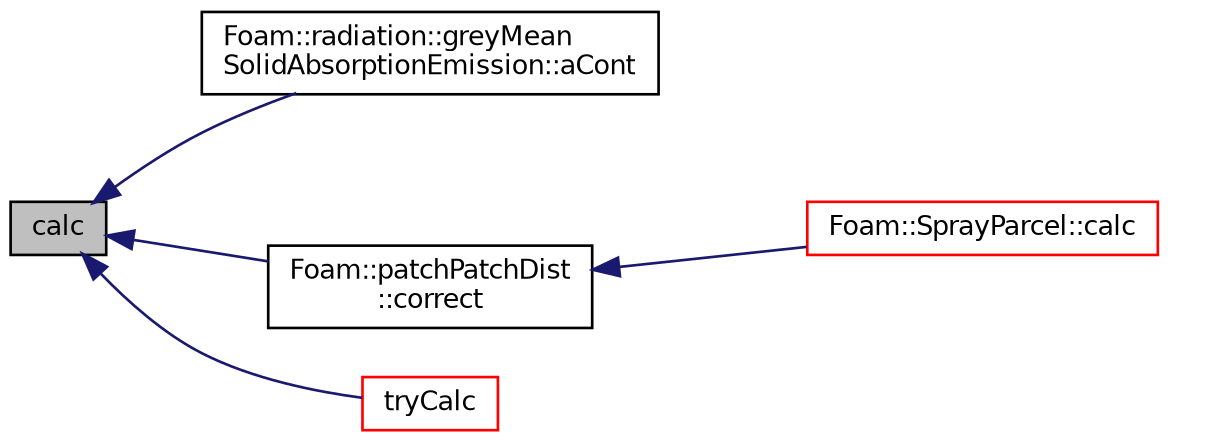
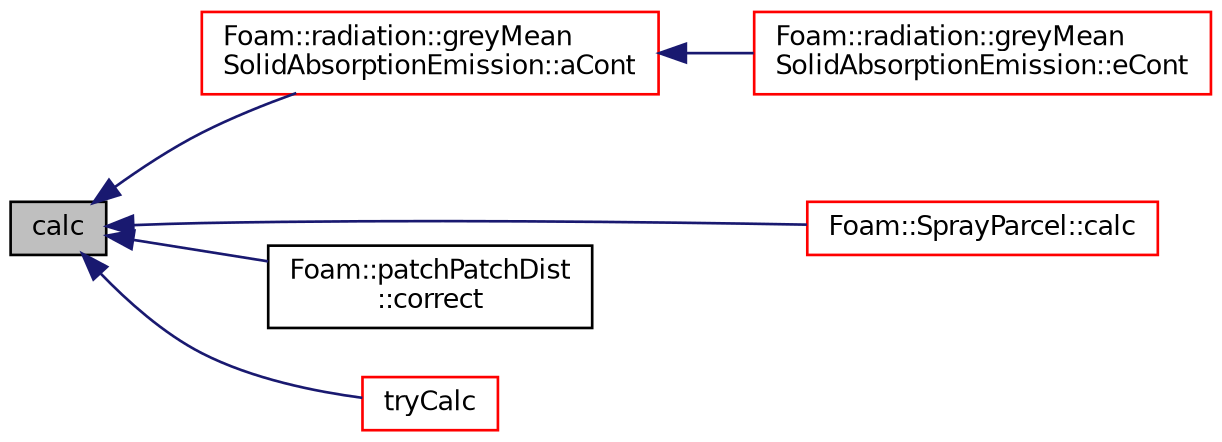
(430, 53) -> (430, 53)
none -> (983, 53)
(713, 257) -> (470, 221)
